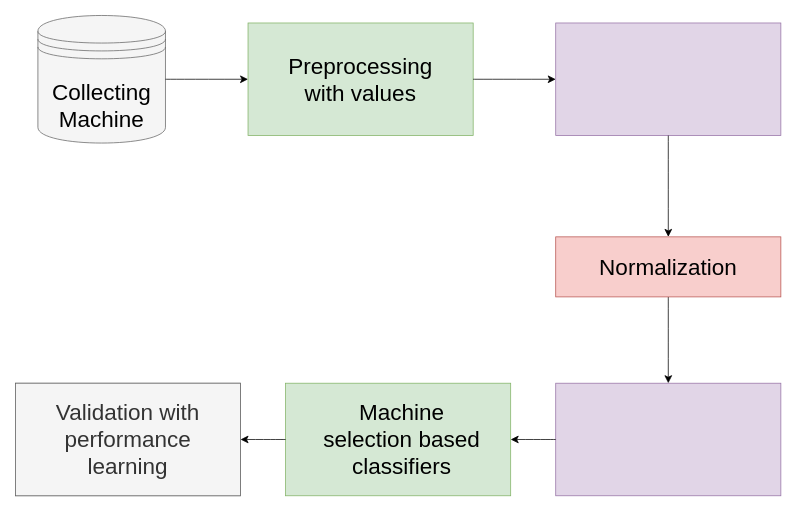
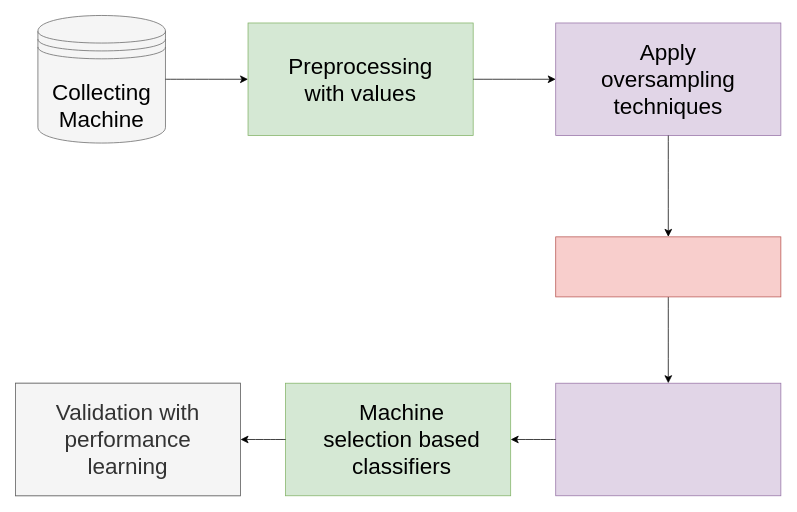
none -> (668, 79)
(668, 267) -> none
